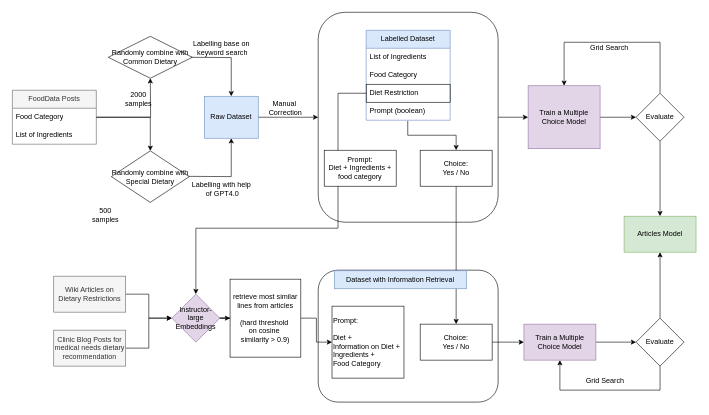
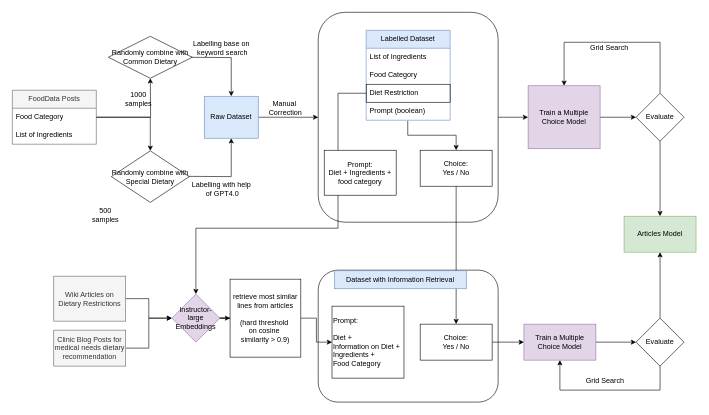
(139, 99) -> (139, 99)
(360, 168) -> (360, 173)
(90, 294) -> (90, 299)
